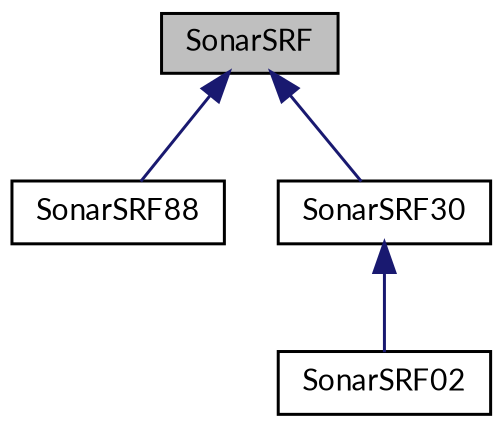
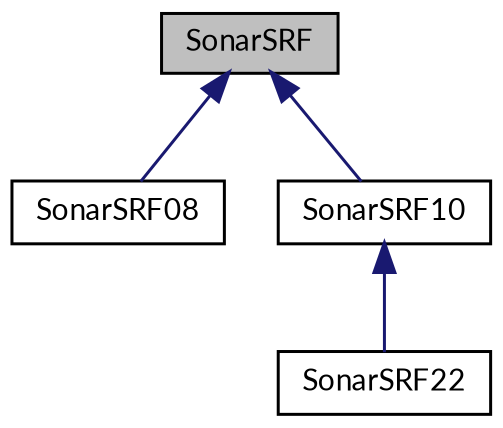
(118, 212) -> (118, 212)
(384, 212) -> (384, 212)
(384, 383) -> (384, 383)
